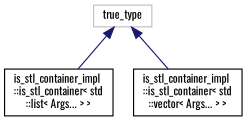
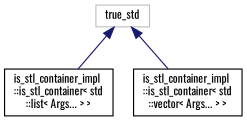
(123, 16) -> (123, 16)
